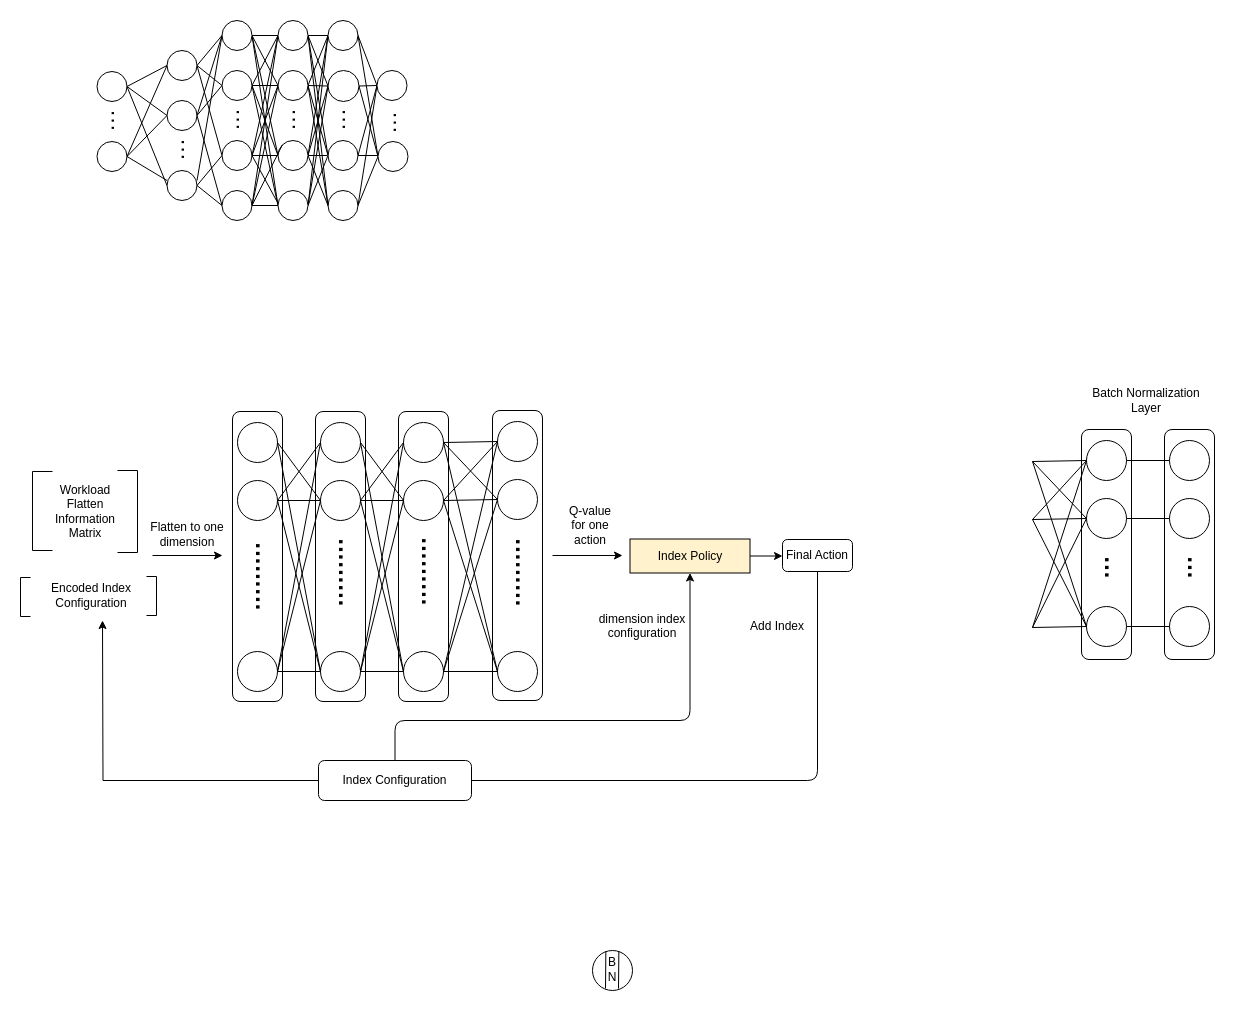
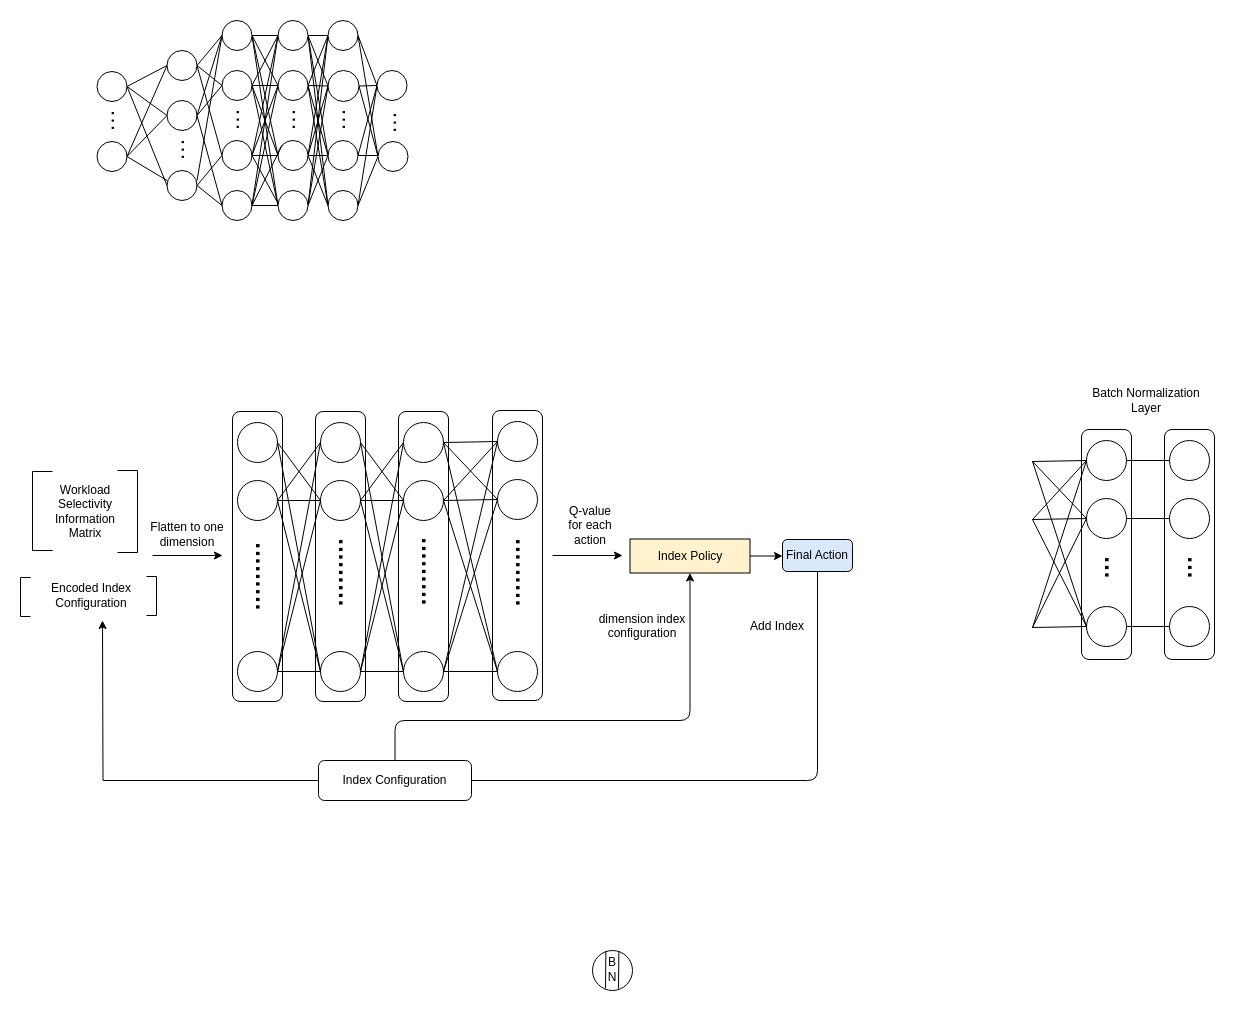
(86, 512) -> (86, 512)
(591, 526) -> (591, 526)
(818, 556) -> (818, 556)
